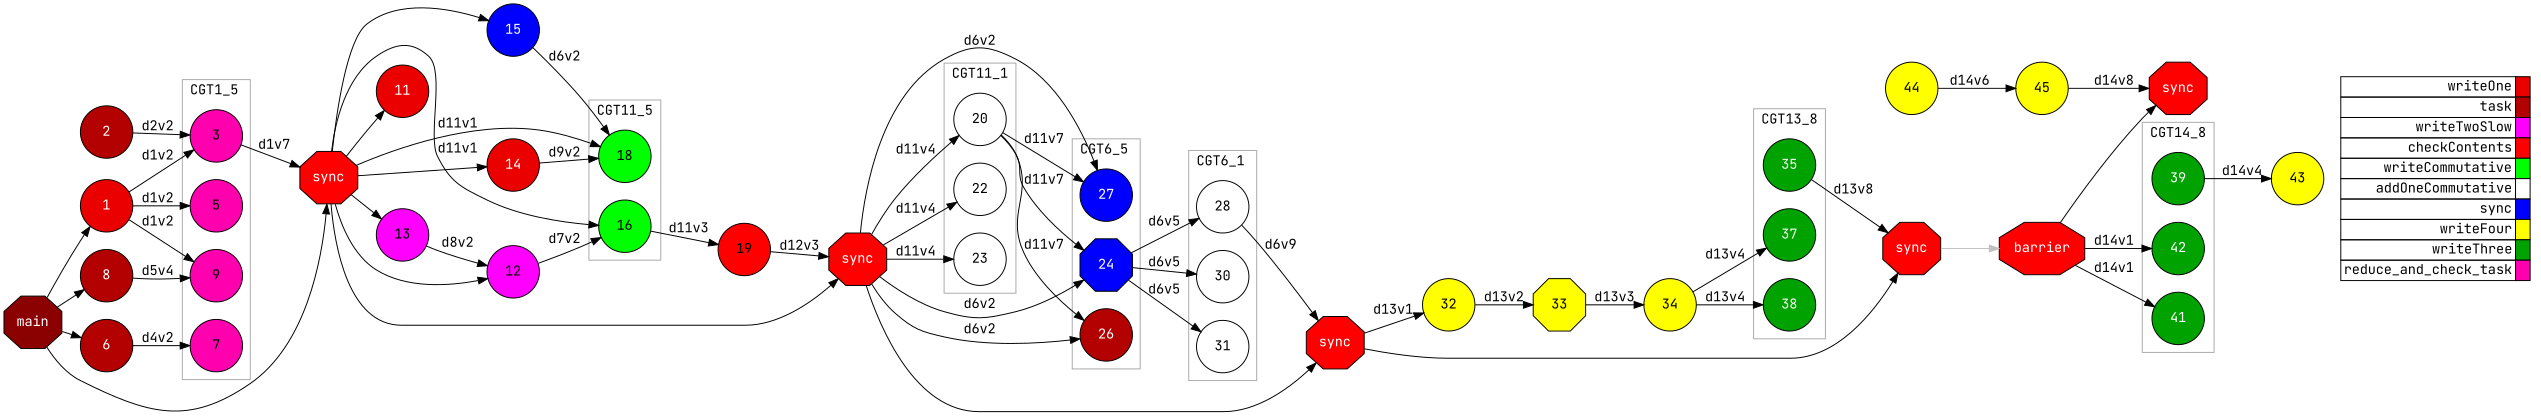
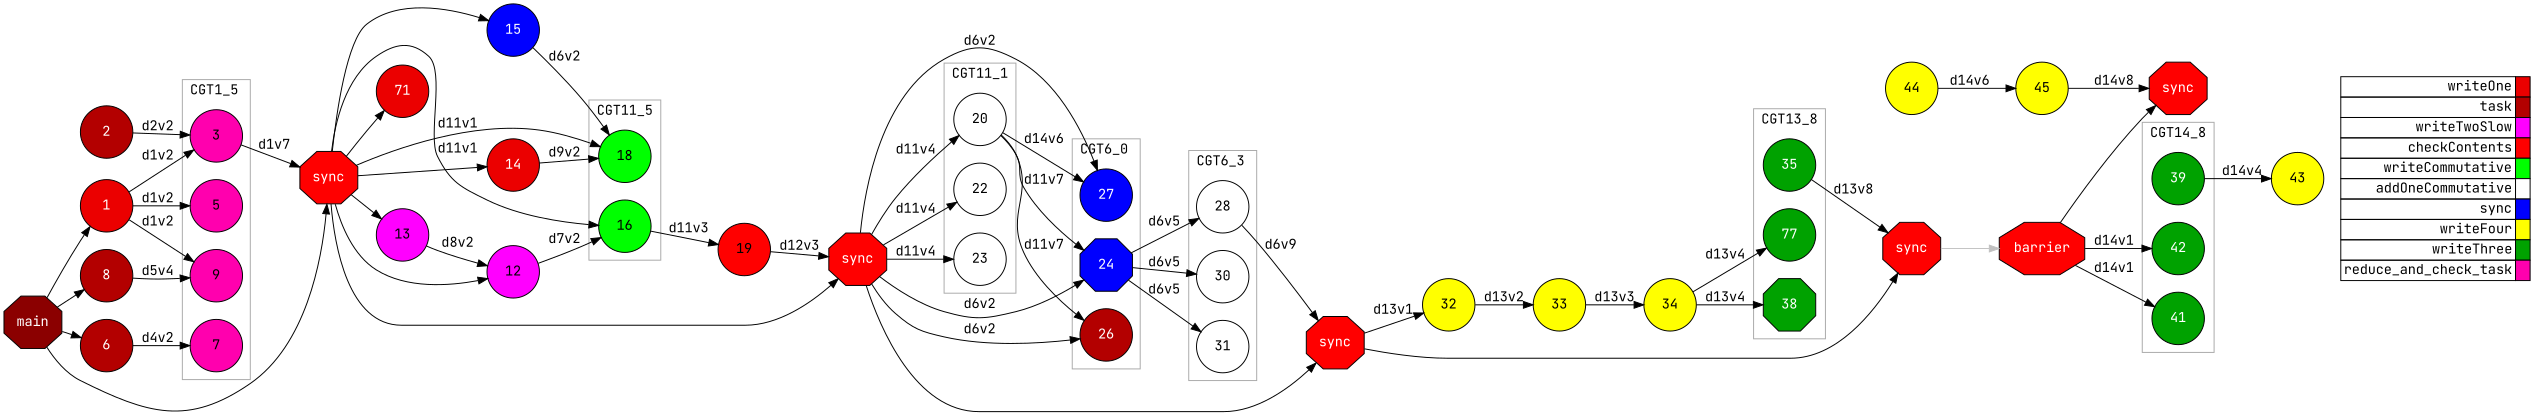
(403, 91) -> (403, 91)
(1044, 139) -> (1044, 139)
(1104, 150) -> (1104, 150)
(1221, 162) -> (1221, 162)
(1790, 235) -> (1790, 235)
(1559, 305) -> (1559, 305)
(1790, 305) -> (1790, 305)
